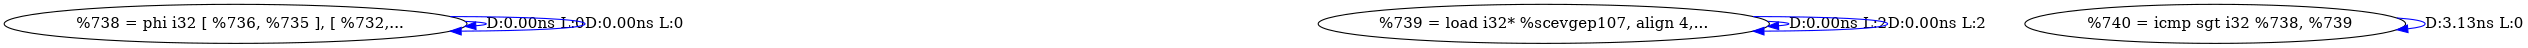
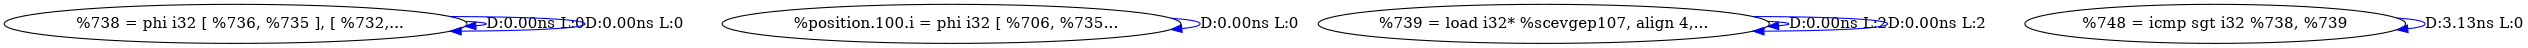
none -> (951, 24)
(2215, 24) -> (2215, 24)
